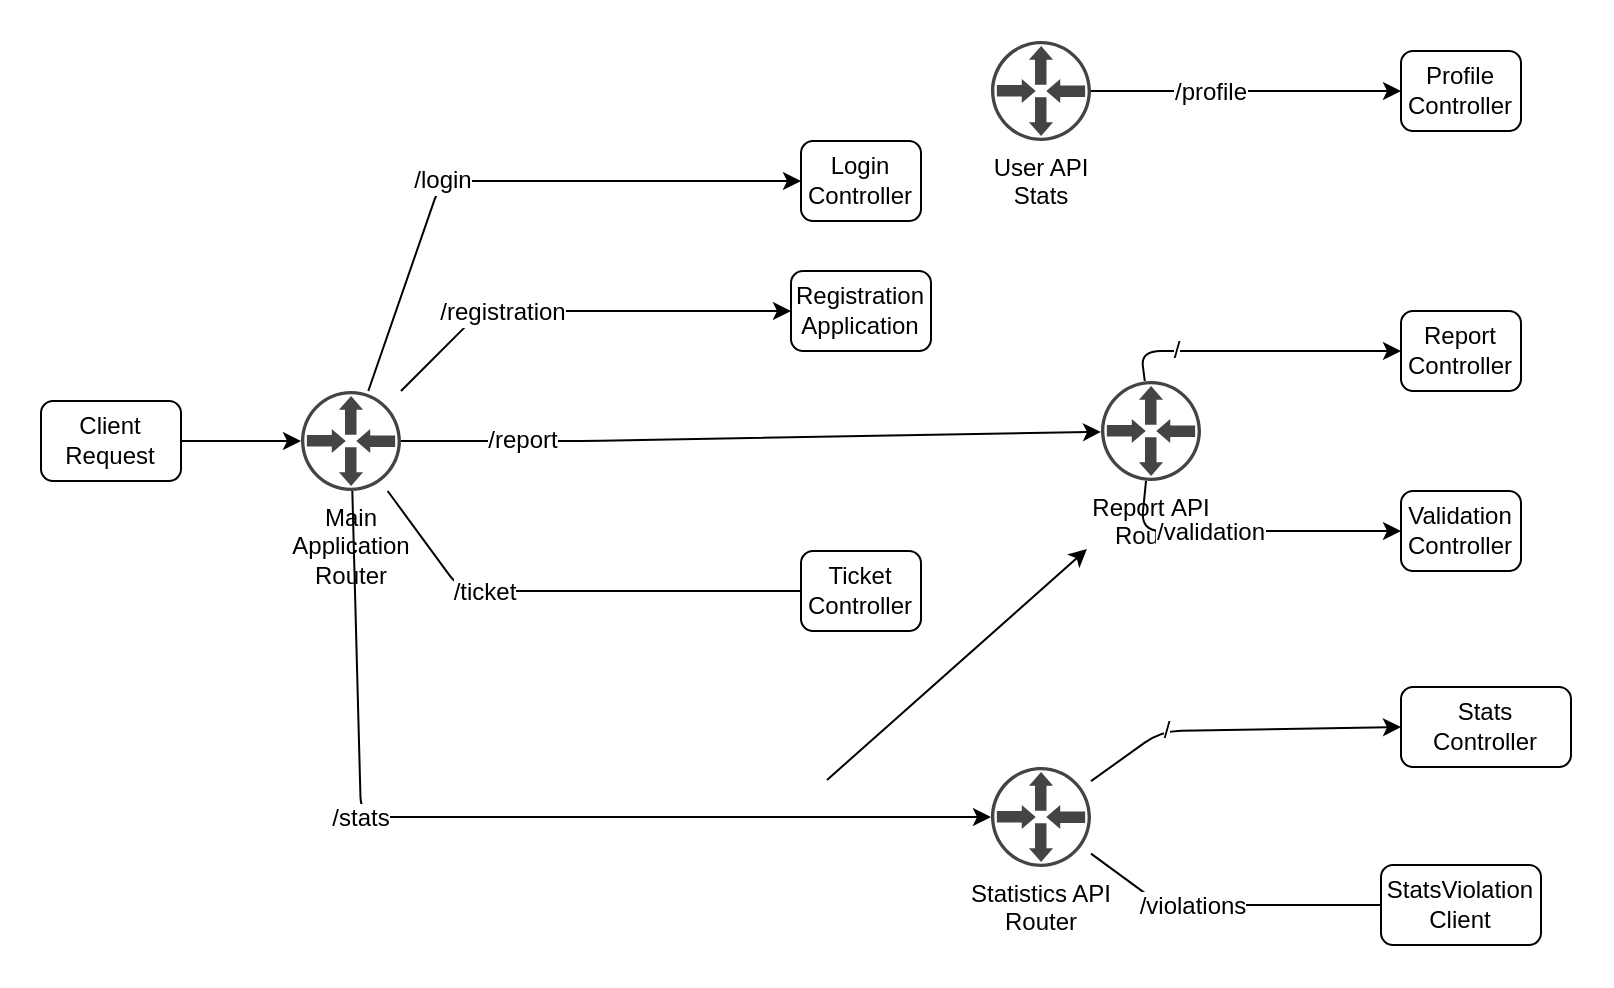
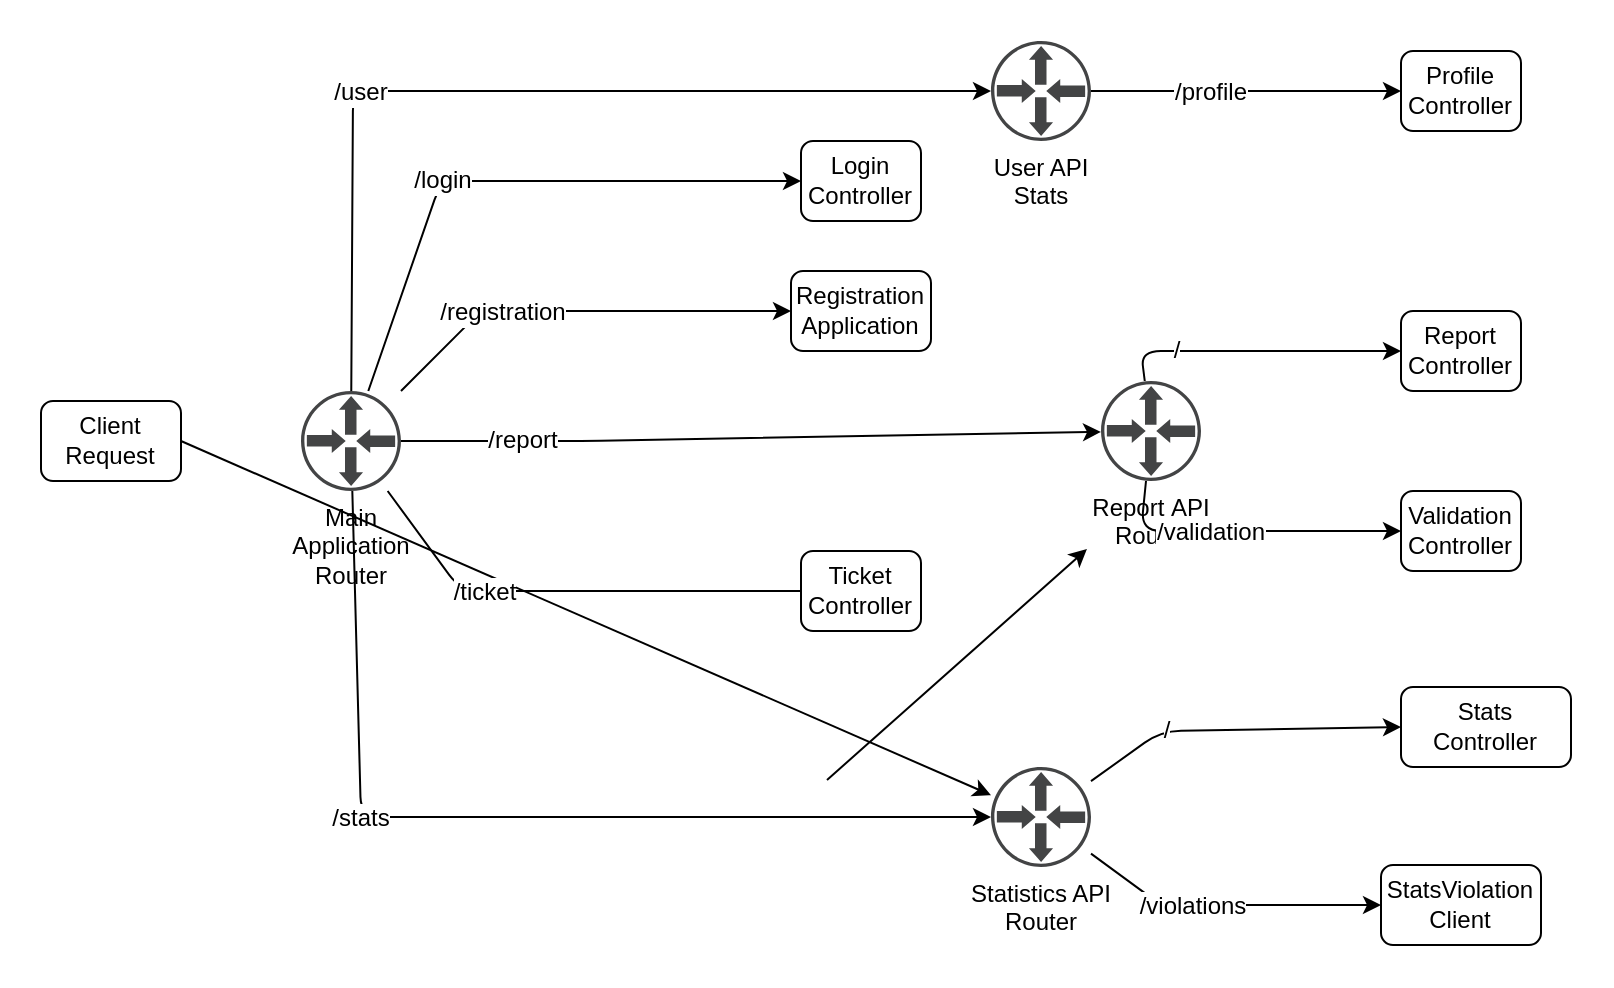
none -> (522, 91)
(234, 441) -> (756, 692)
(1371, 905) -> (1366, 905)
